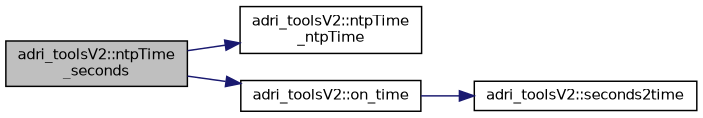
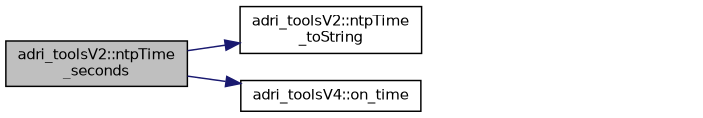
(331, 30) -> (331, 30)
(331, 96) -> (331, 96)
(586, 96) -> none
